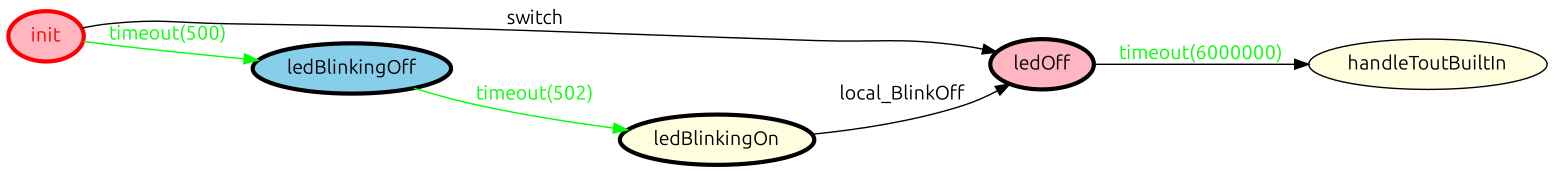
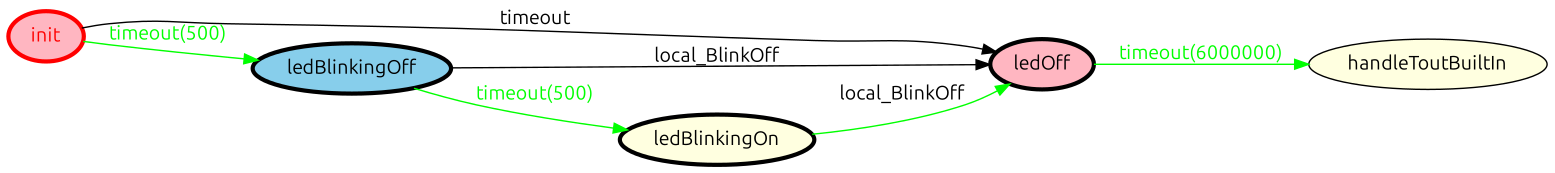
(535, 19) -> (535, 19)
(1194, 64) -> (1194, 64)
none -> (714, 66)
(535, 94) -> (535, 94)
(907, 120) -> (907, 120)
